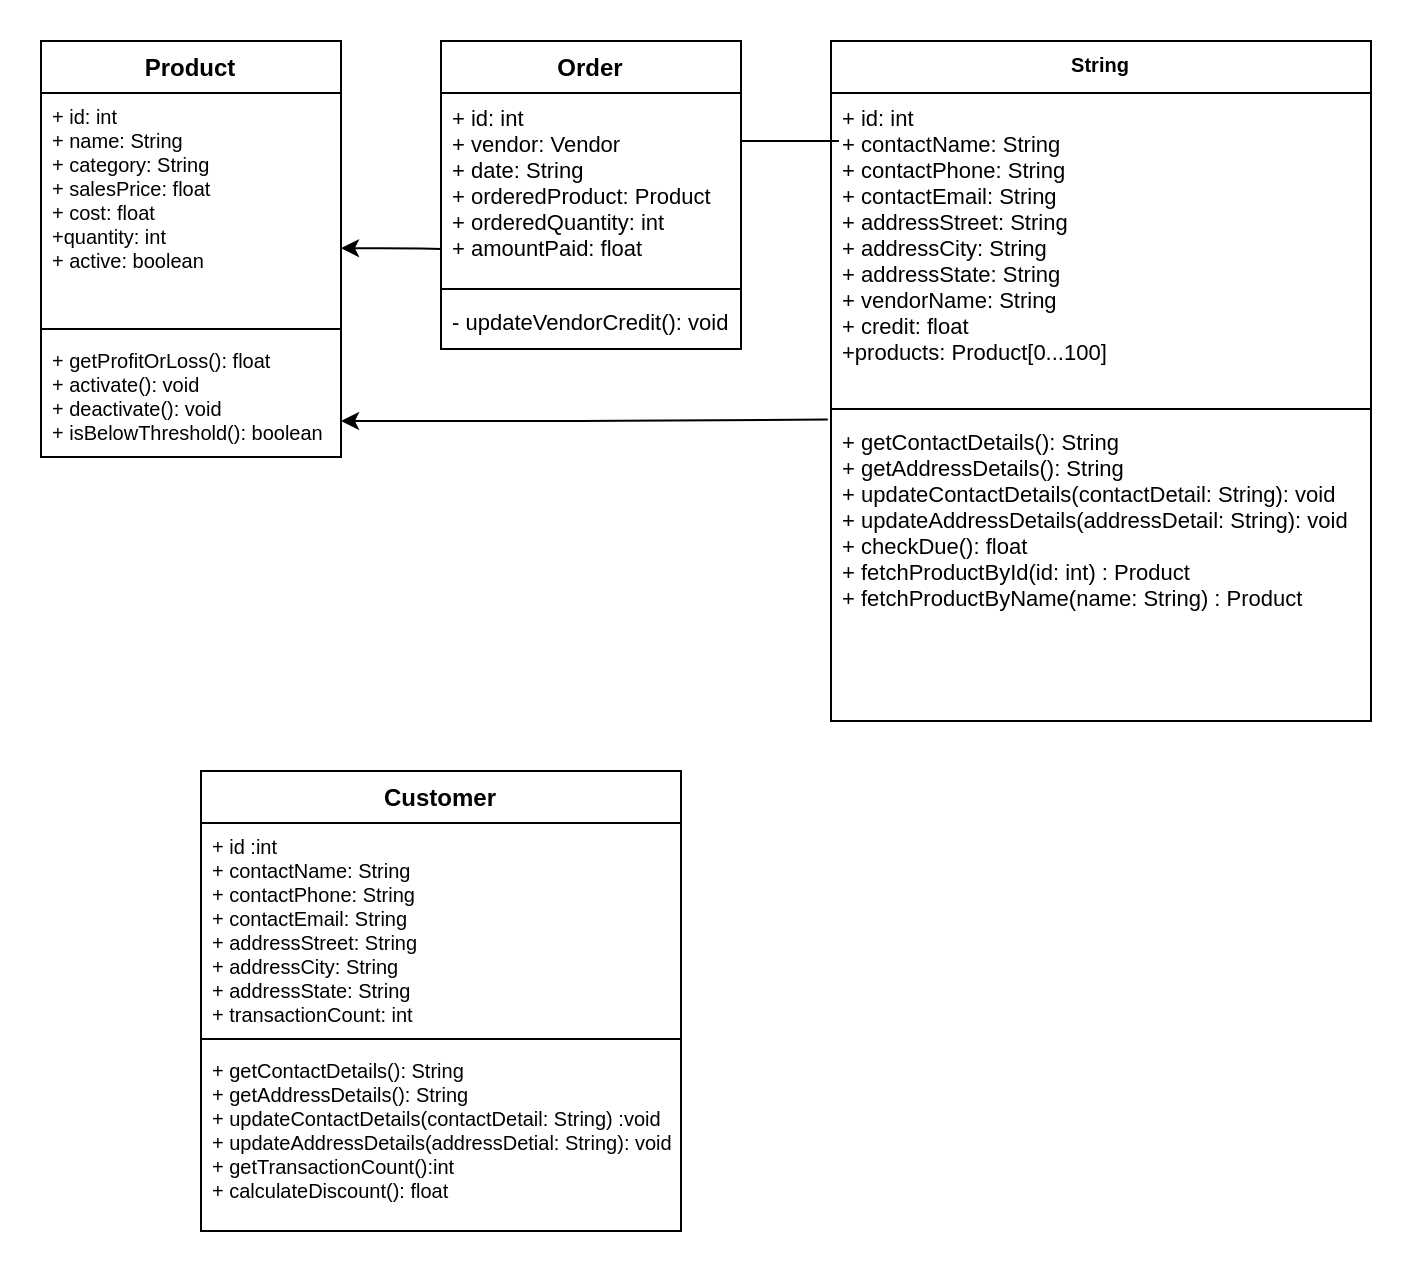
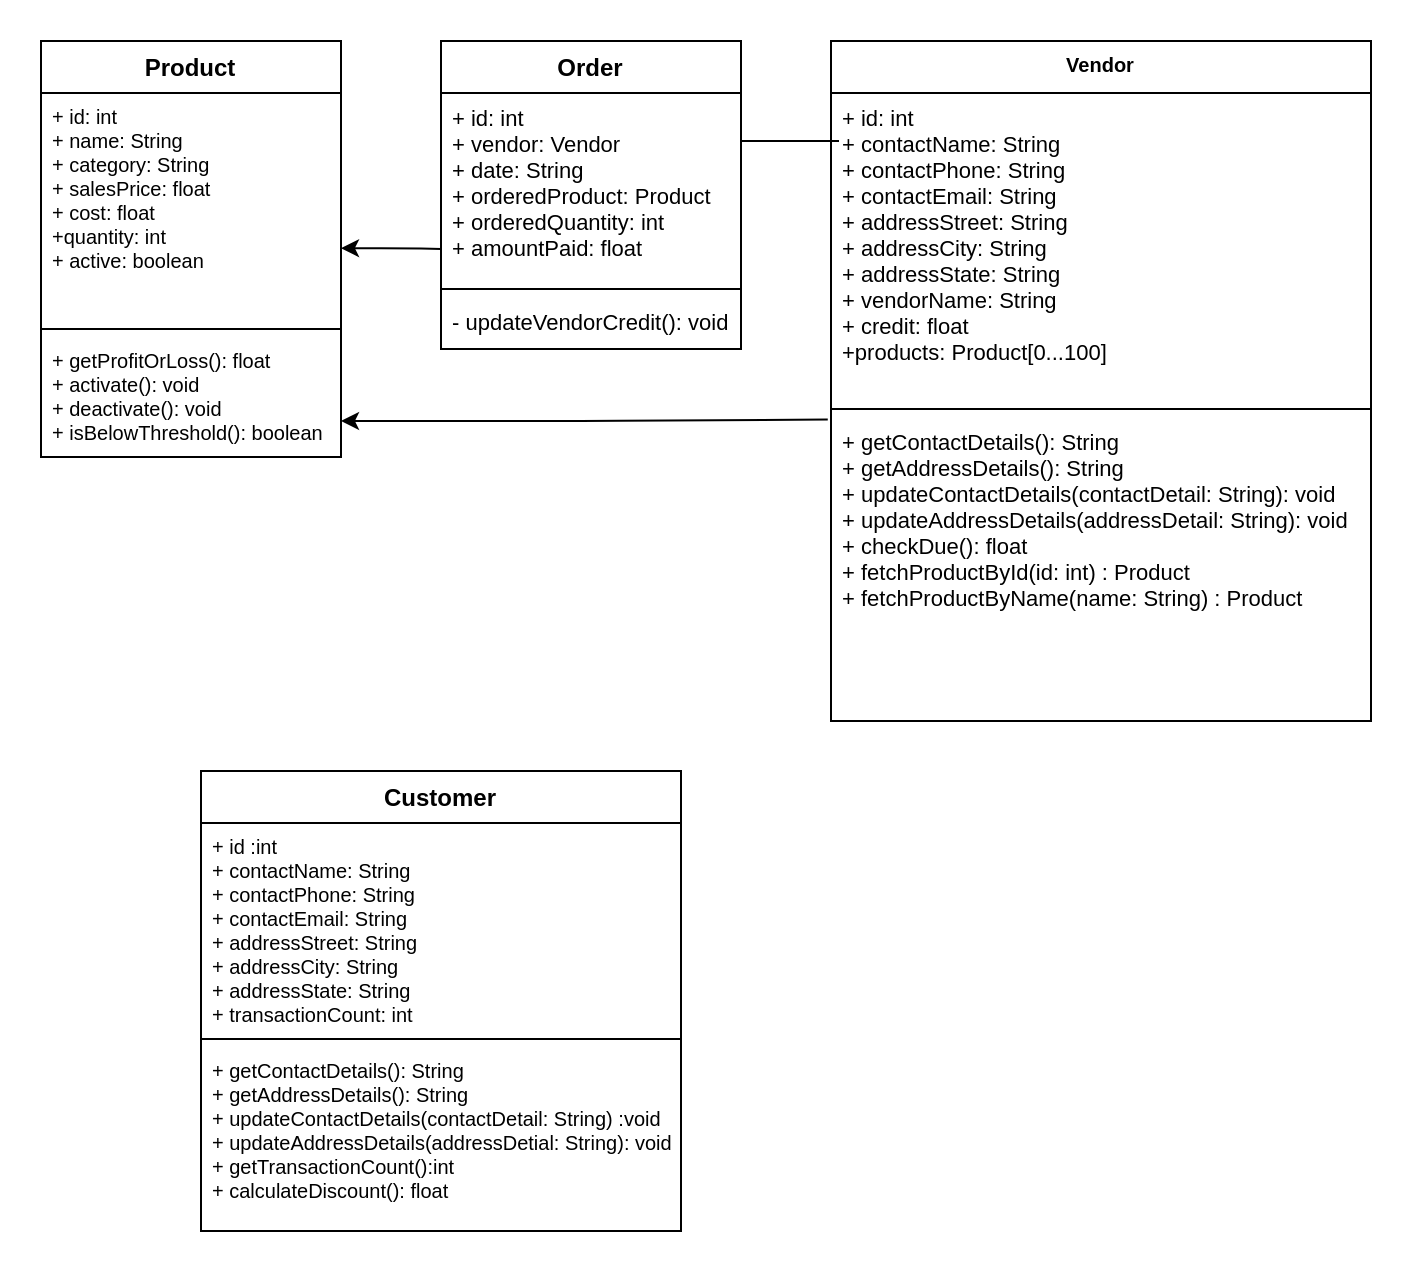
(1100, 65) -> (1100, 65)
